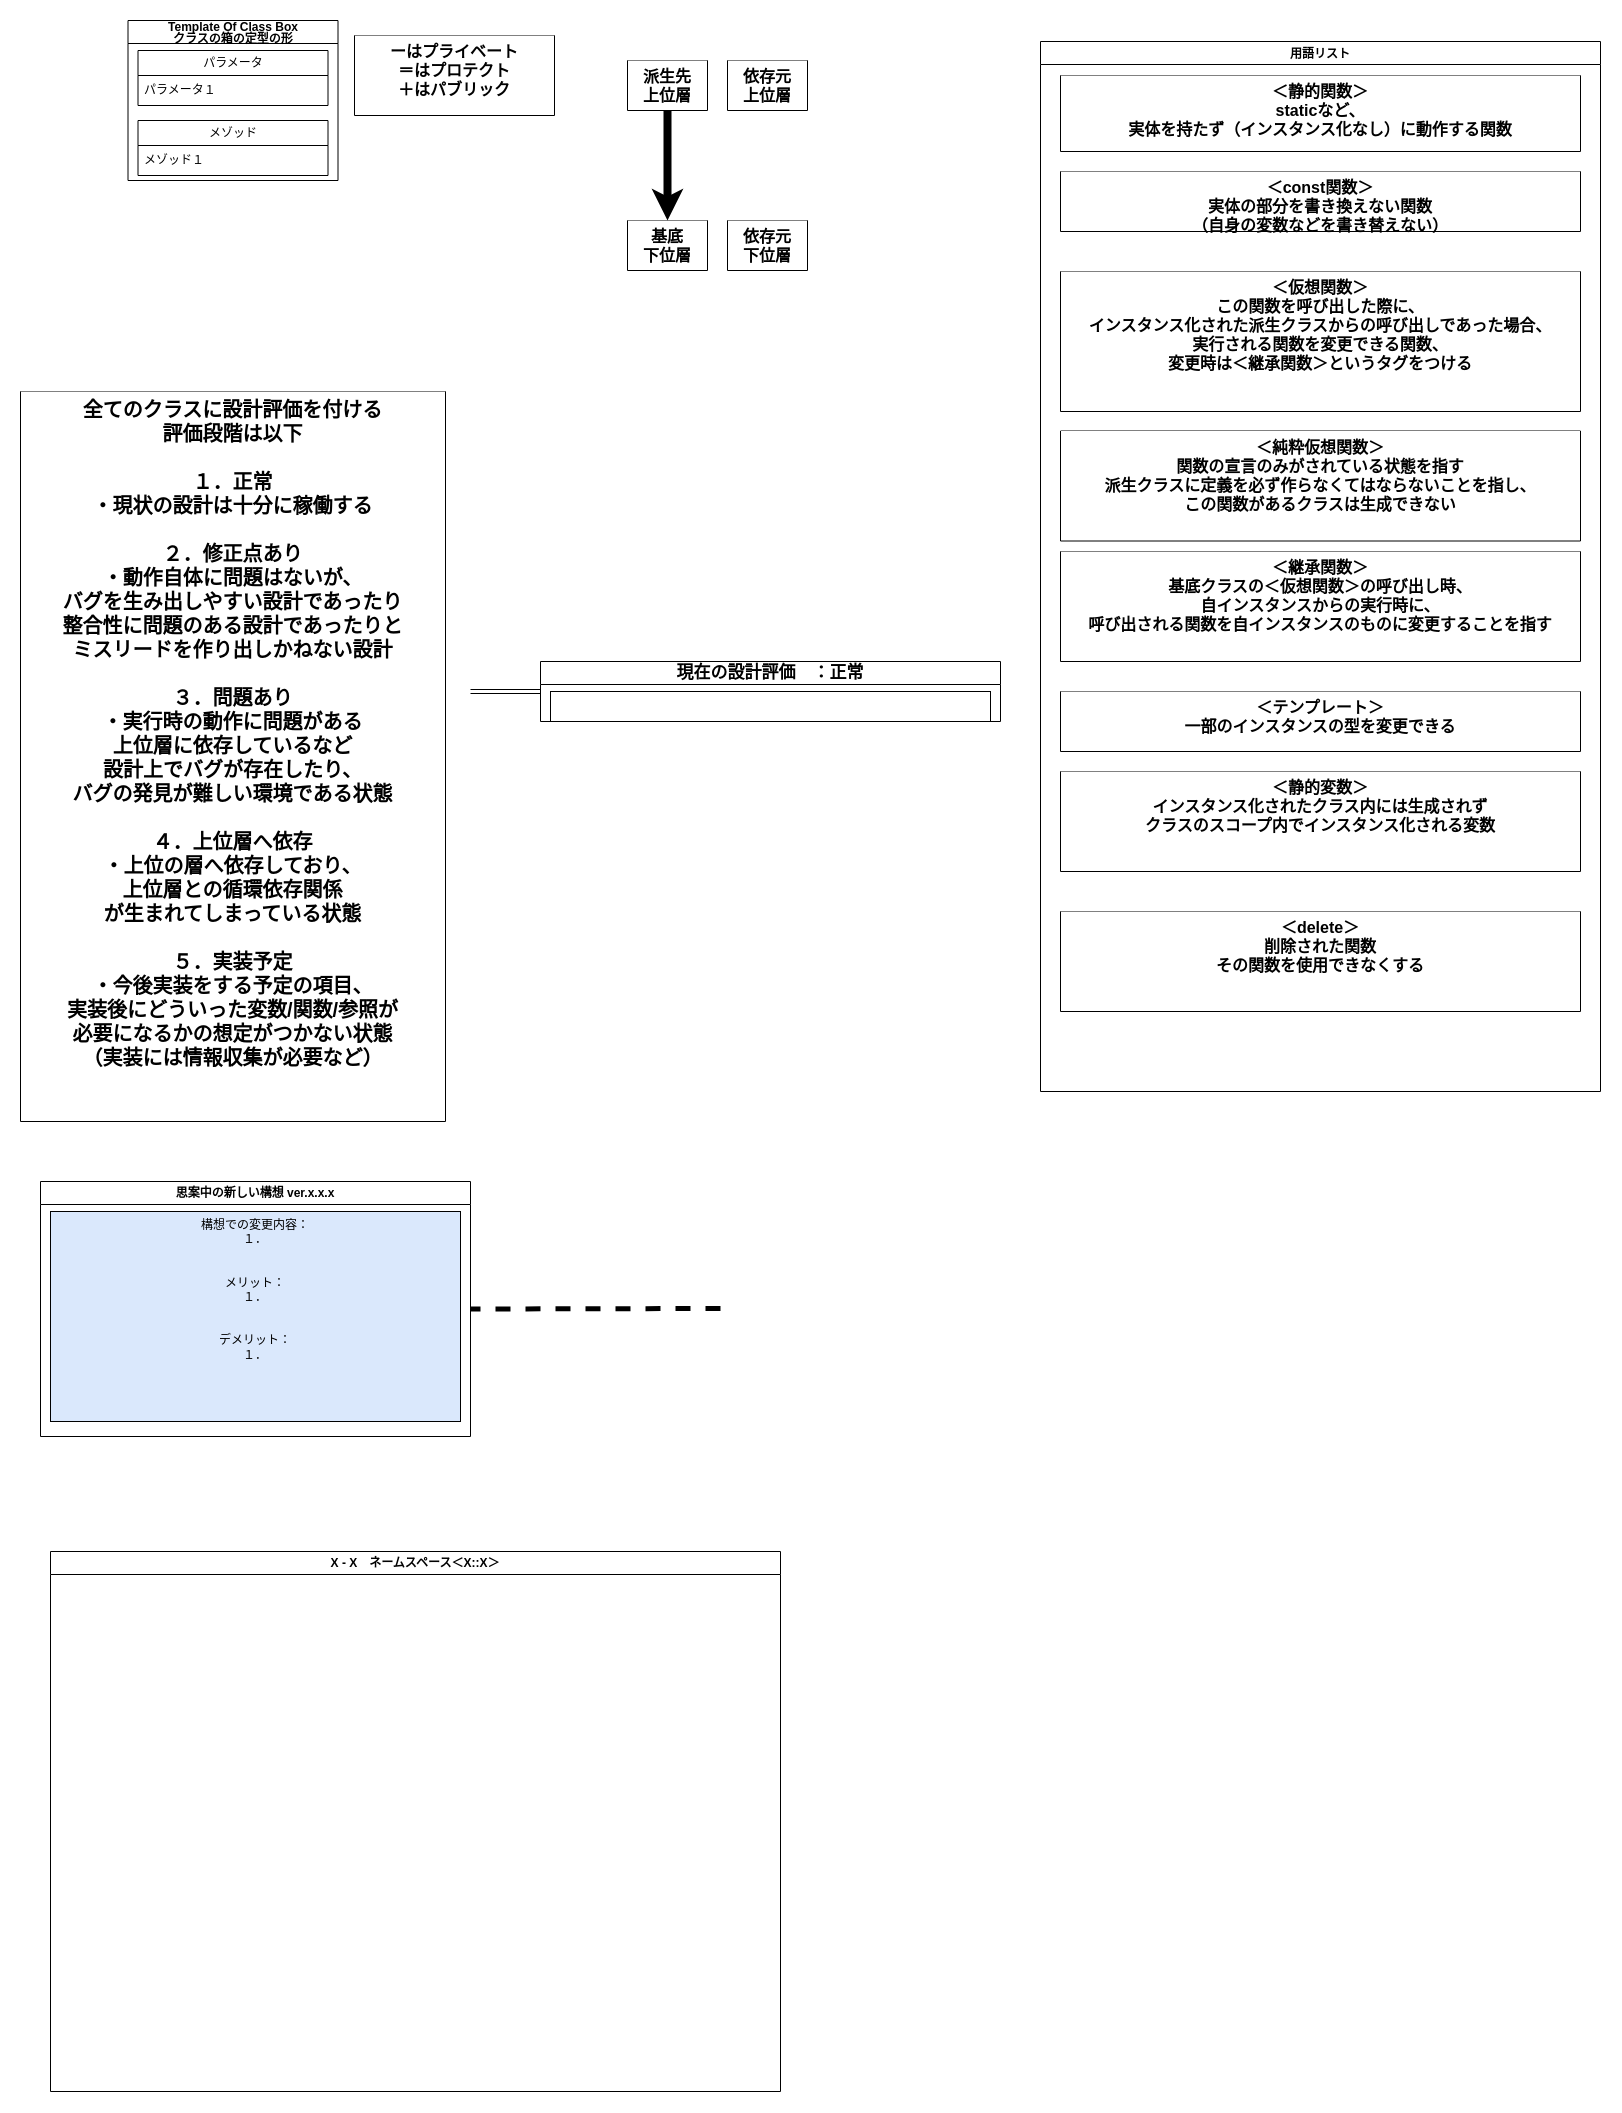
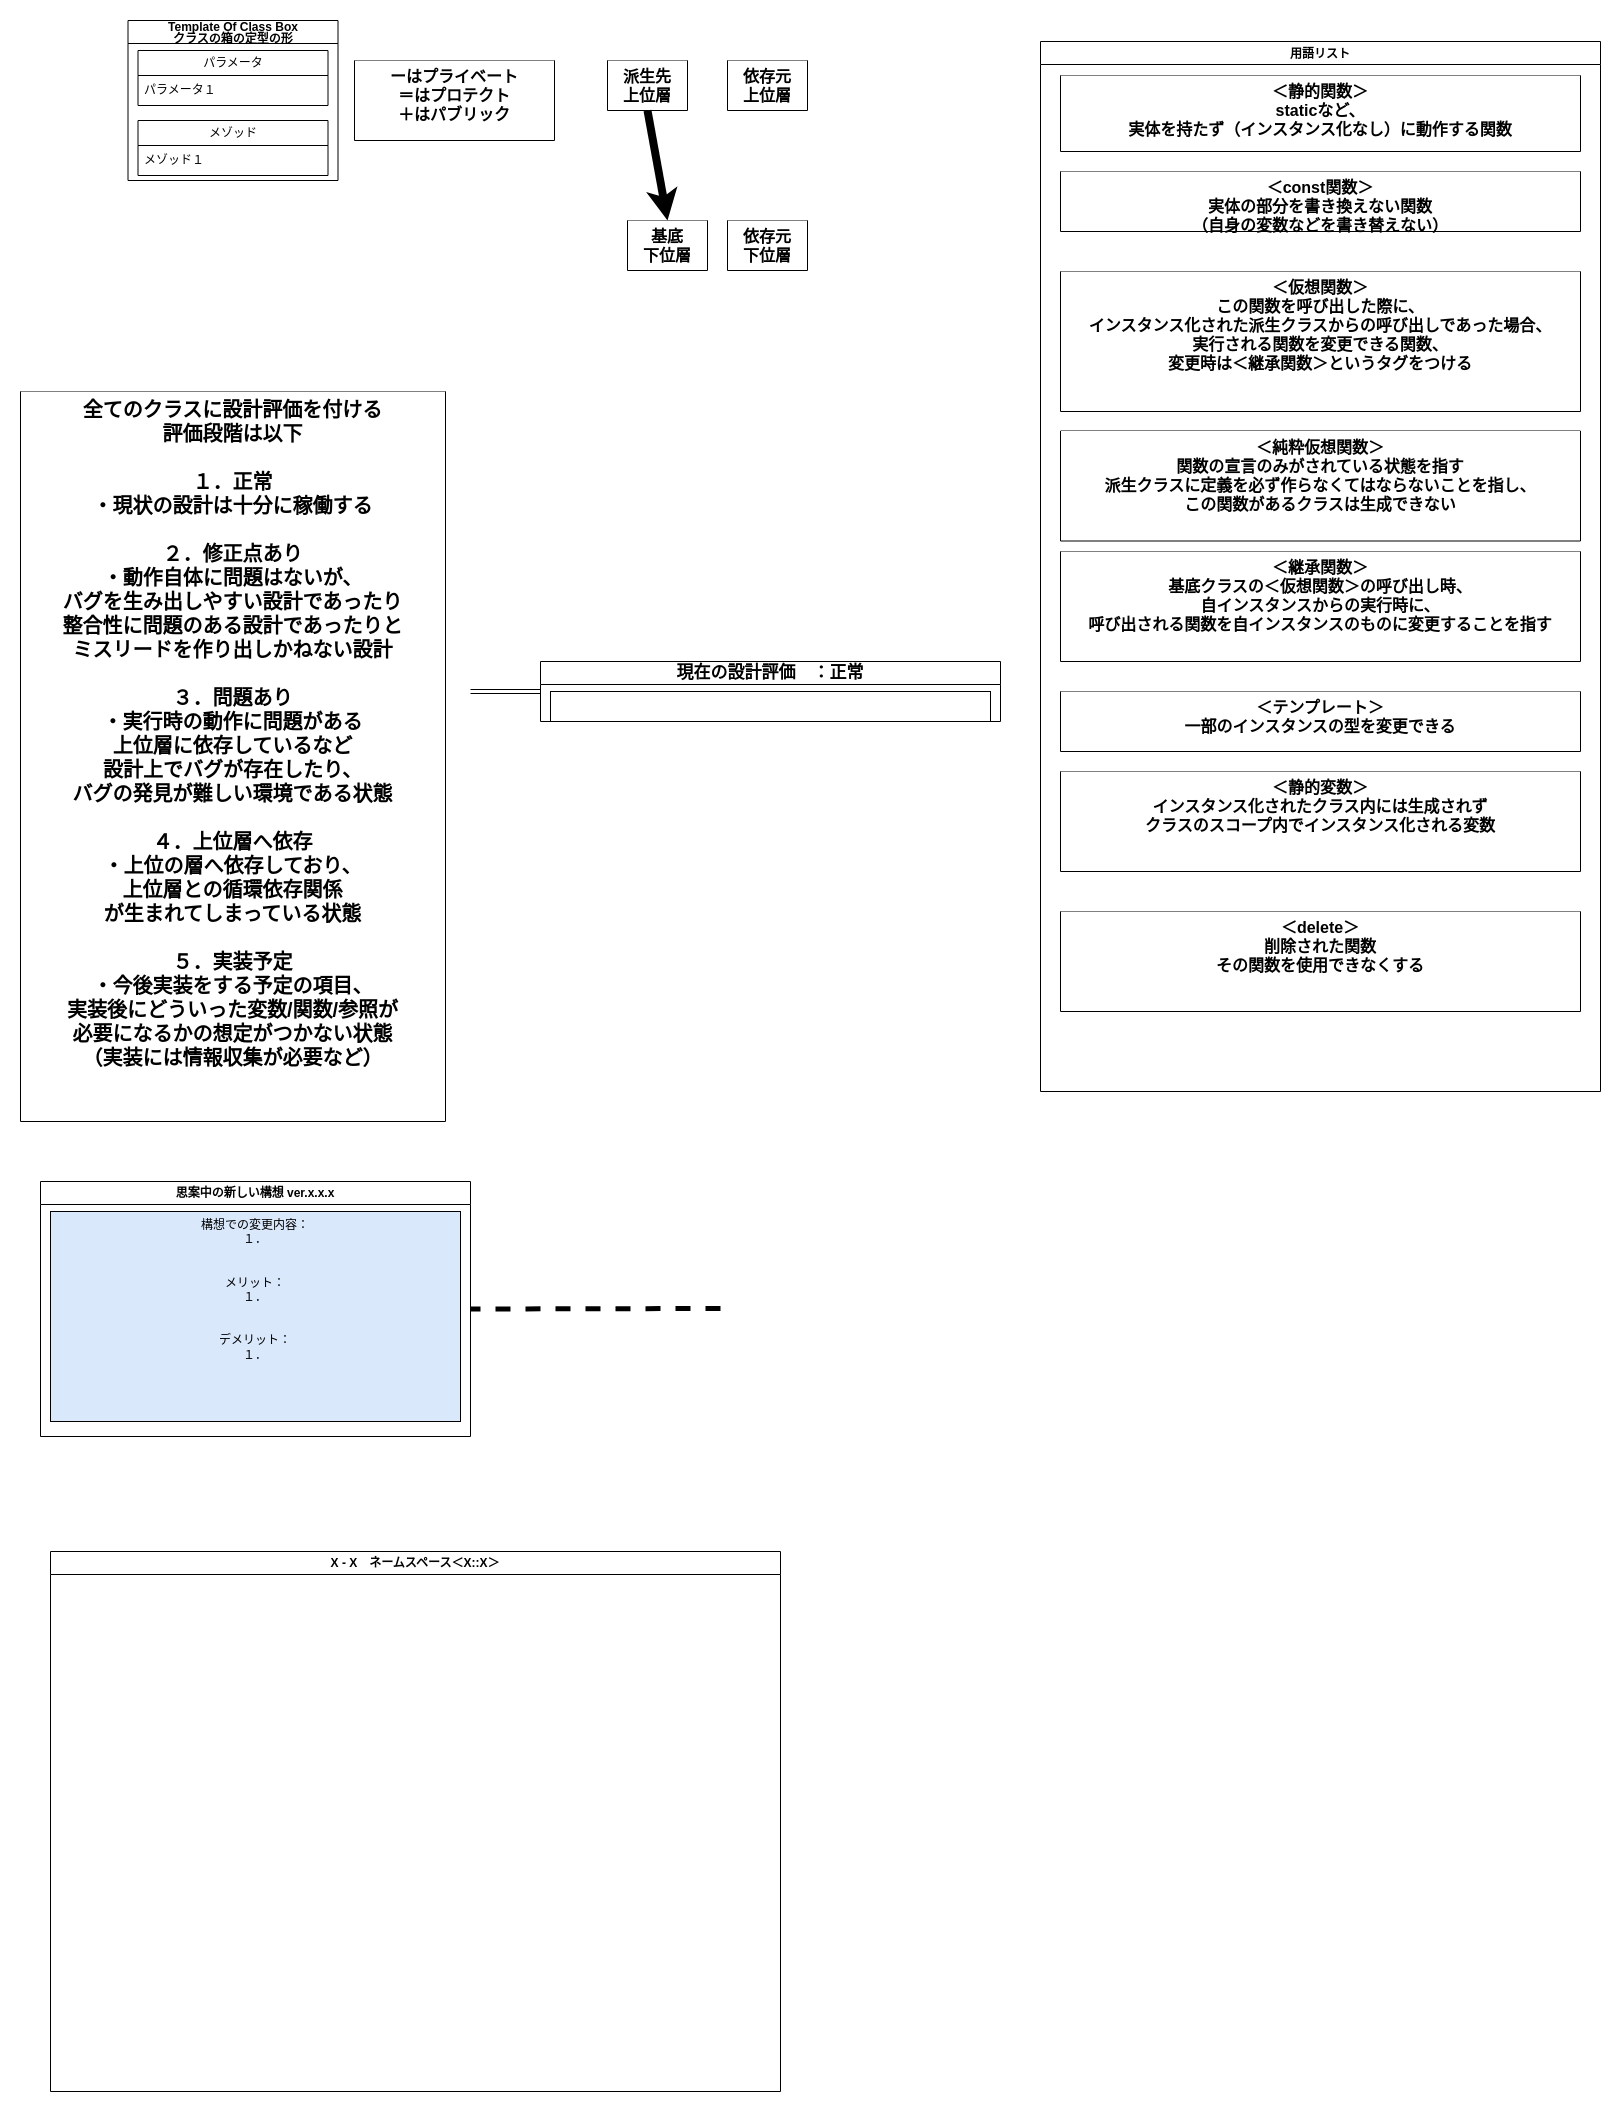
(455, 76) -> (455, 101)
(668, 86) -> (648, 86)
